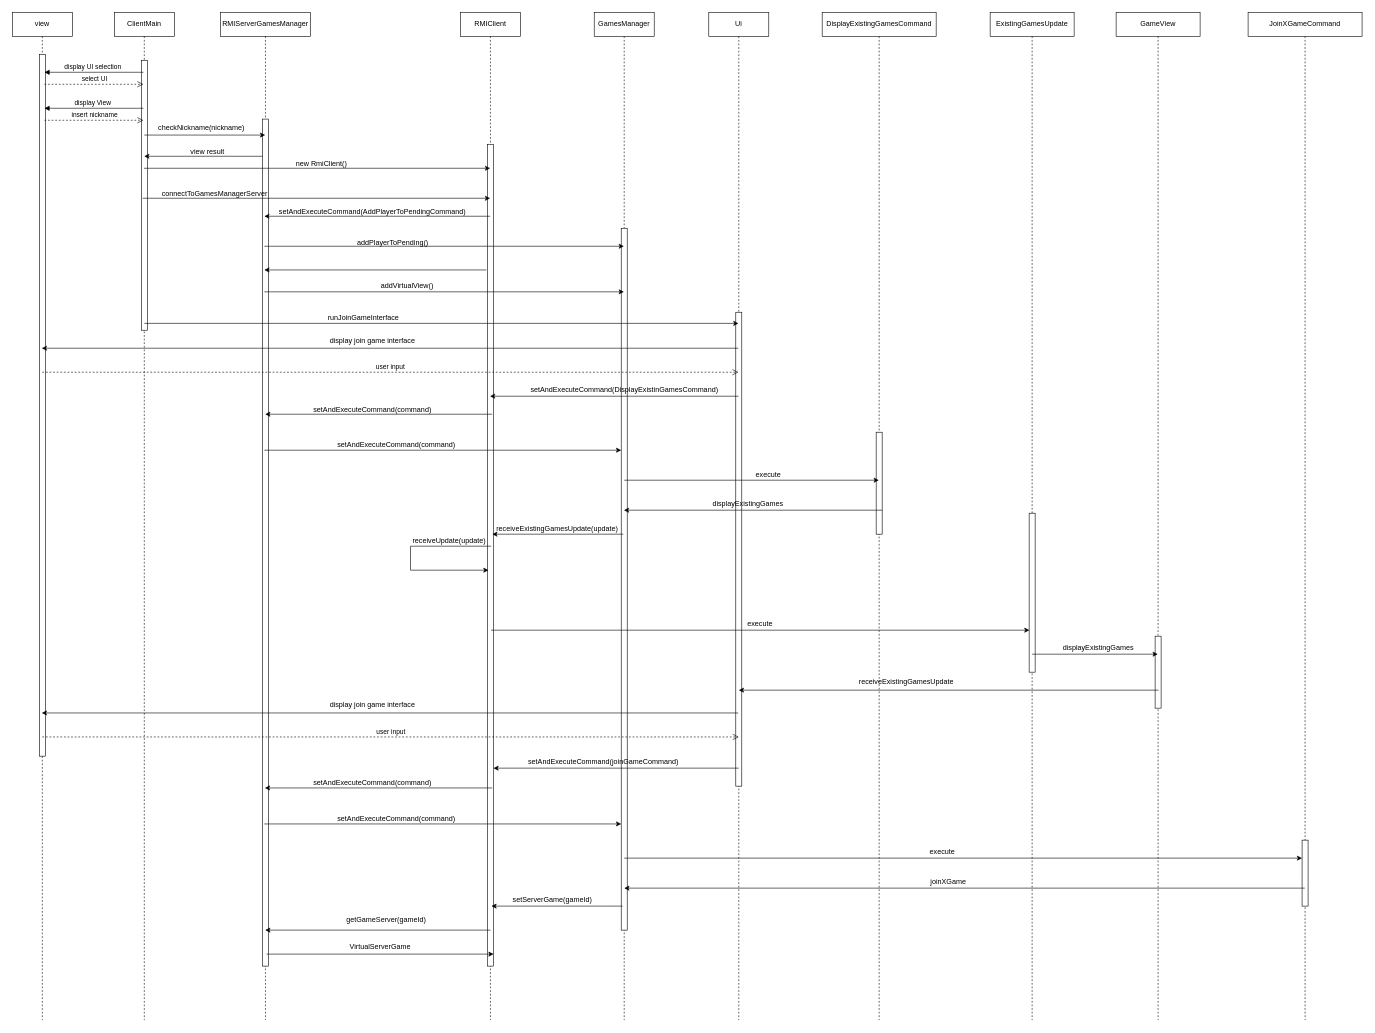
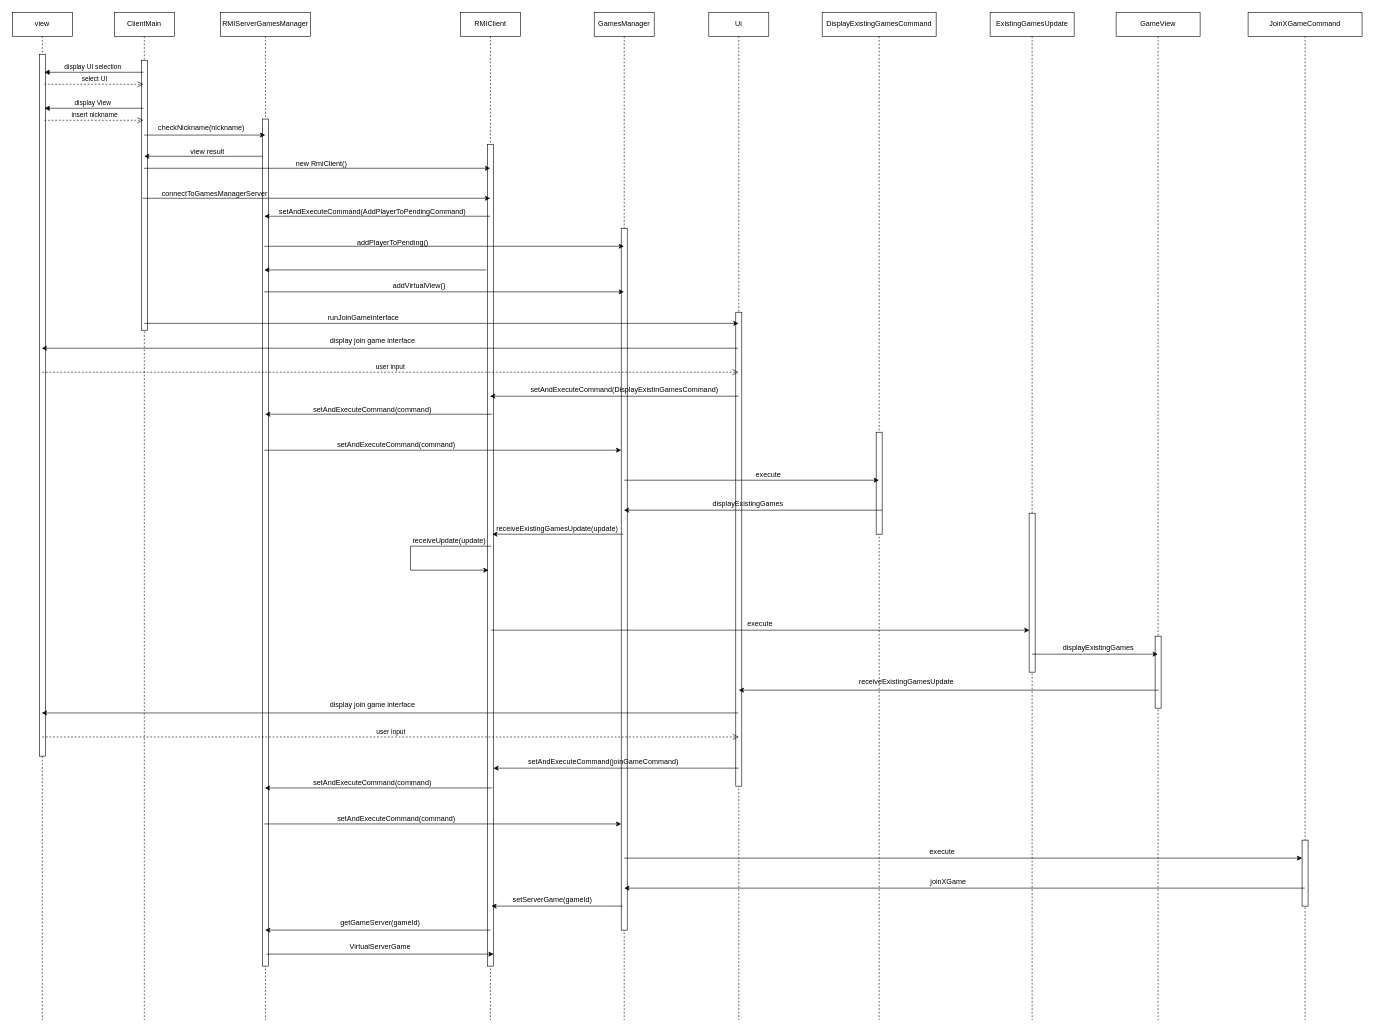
(407, 286) -> (419, 286)
(386, 920) -> (380, 923)
